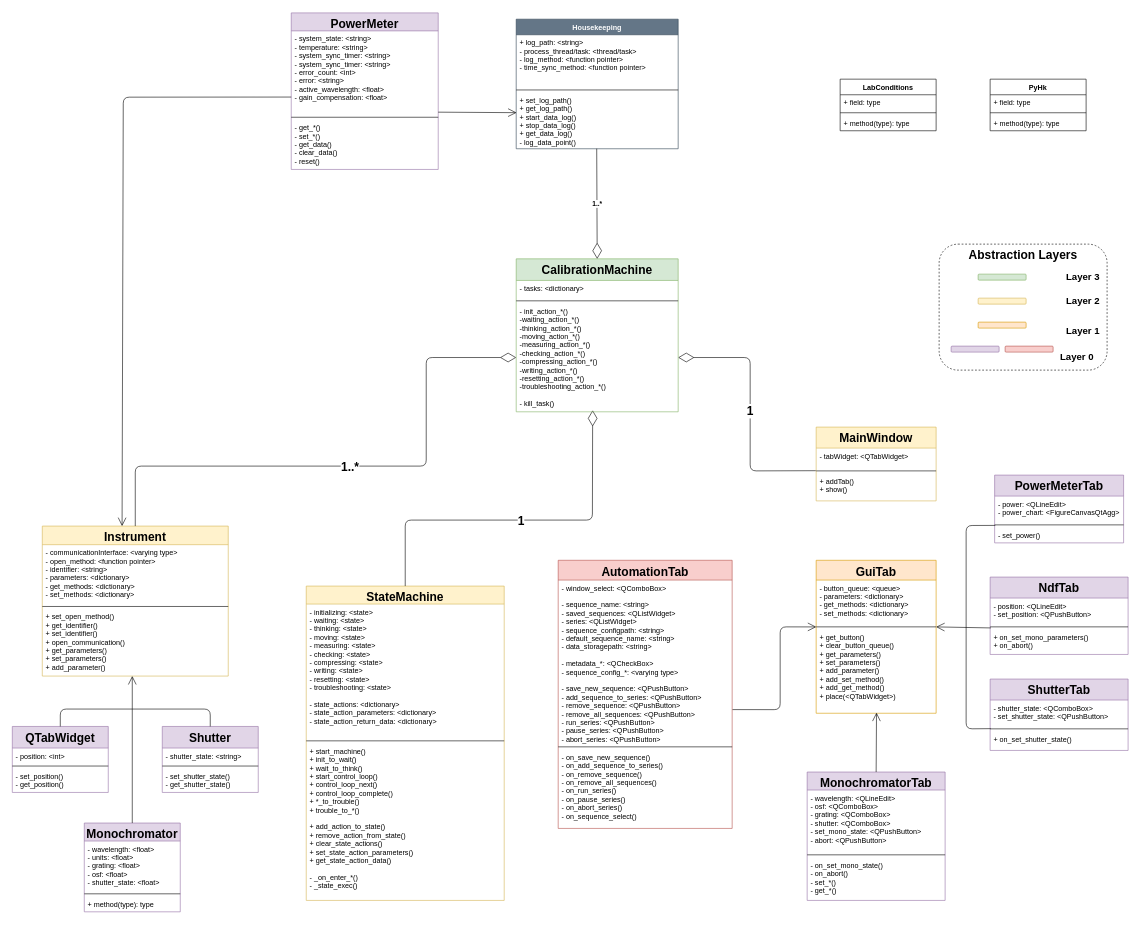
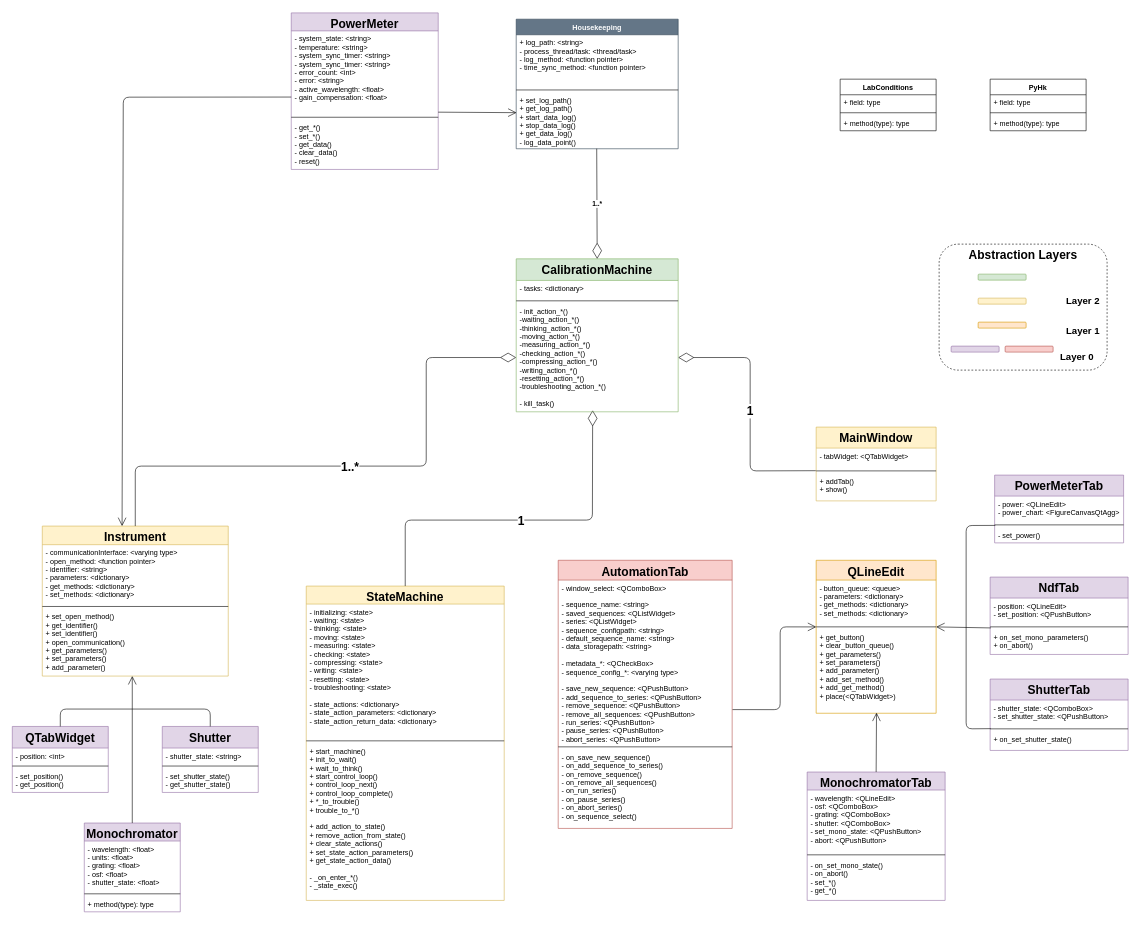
(1083, 277) -> none
(876, 571) -> (876, 571)
